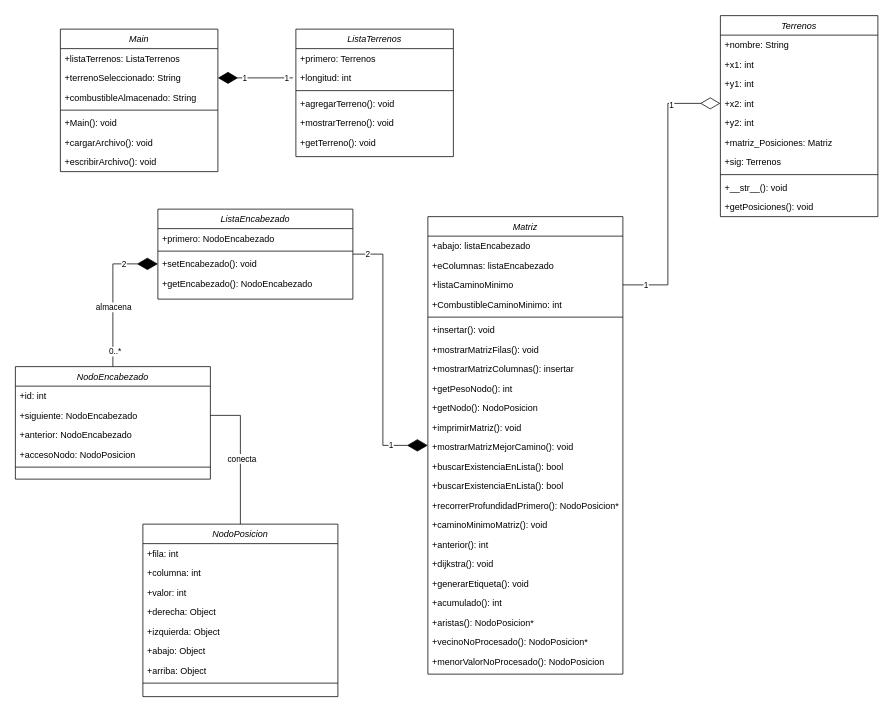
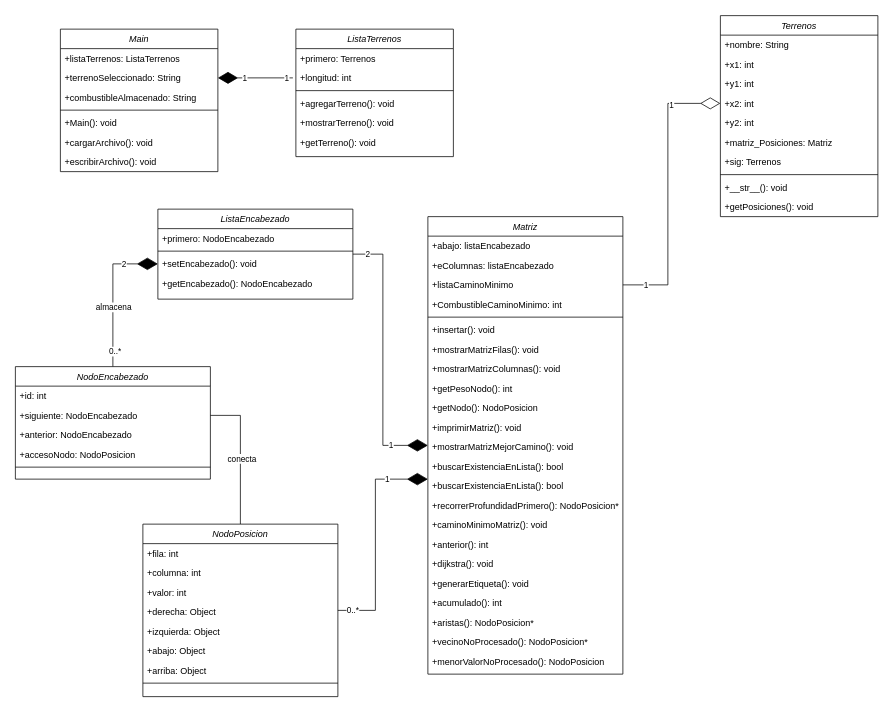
(512, 369) -> (502, 369)
none -> (375, 555)
